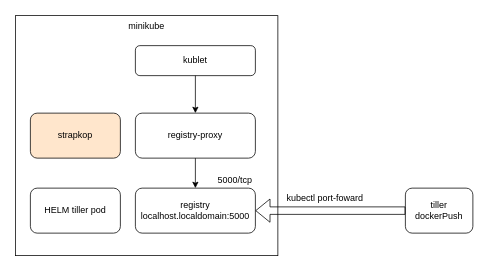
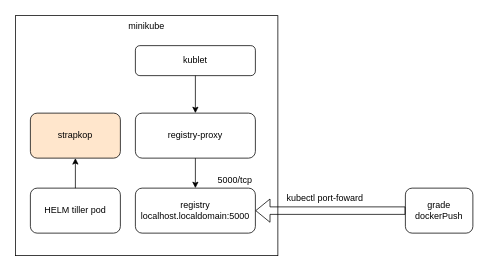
none -> (75, 176)
(439, 210) -> (439, 210)
